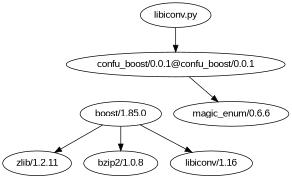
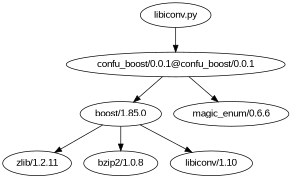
none -> (151, 87)
(211, 163) -> (211, 163)
